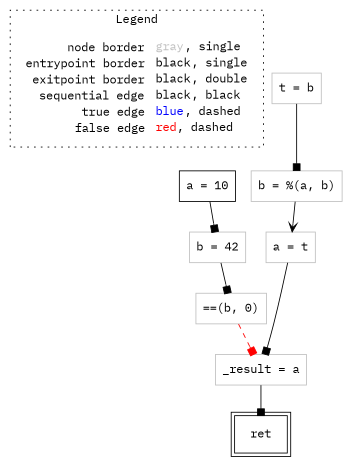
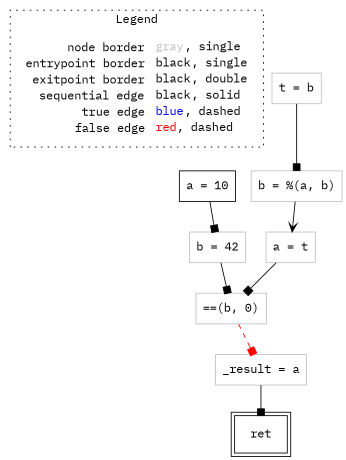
(216, 95) -> (216, 95)
(278, 305) -> (264, 275)
